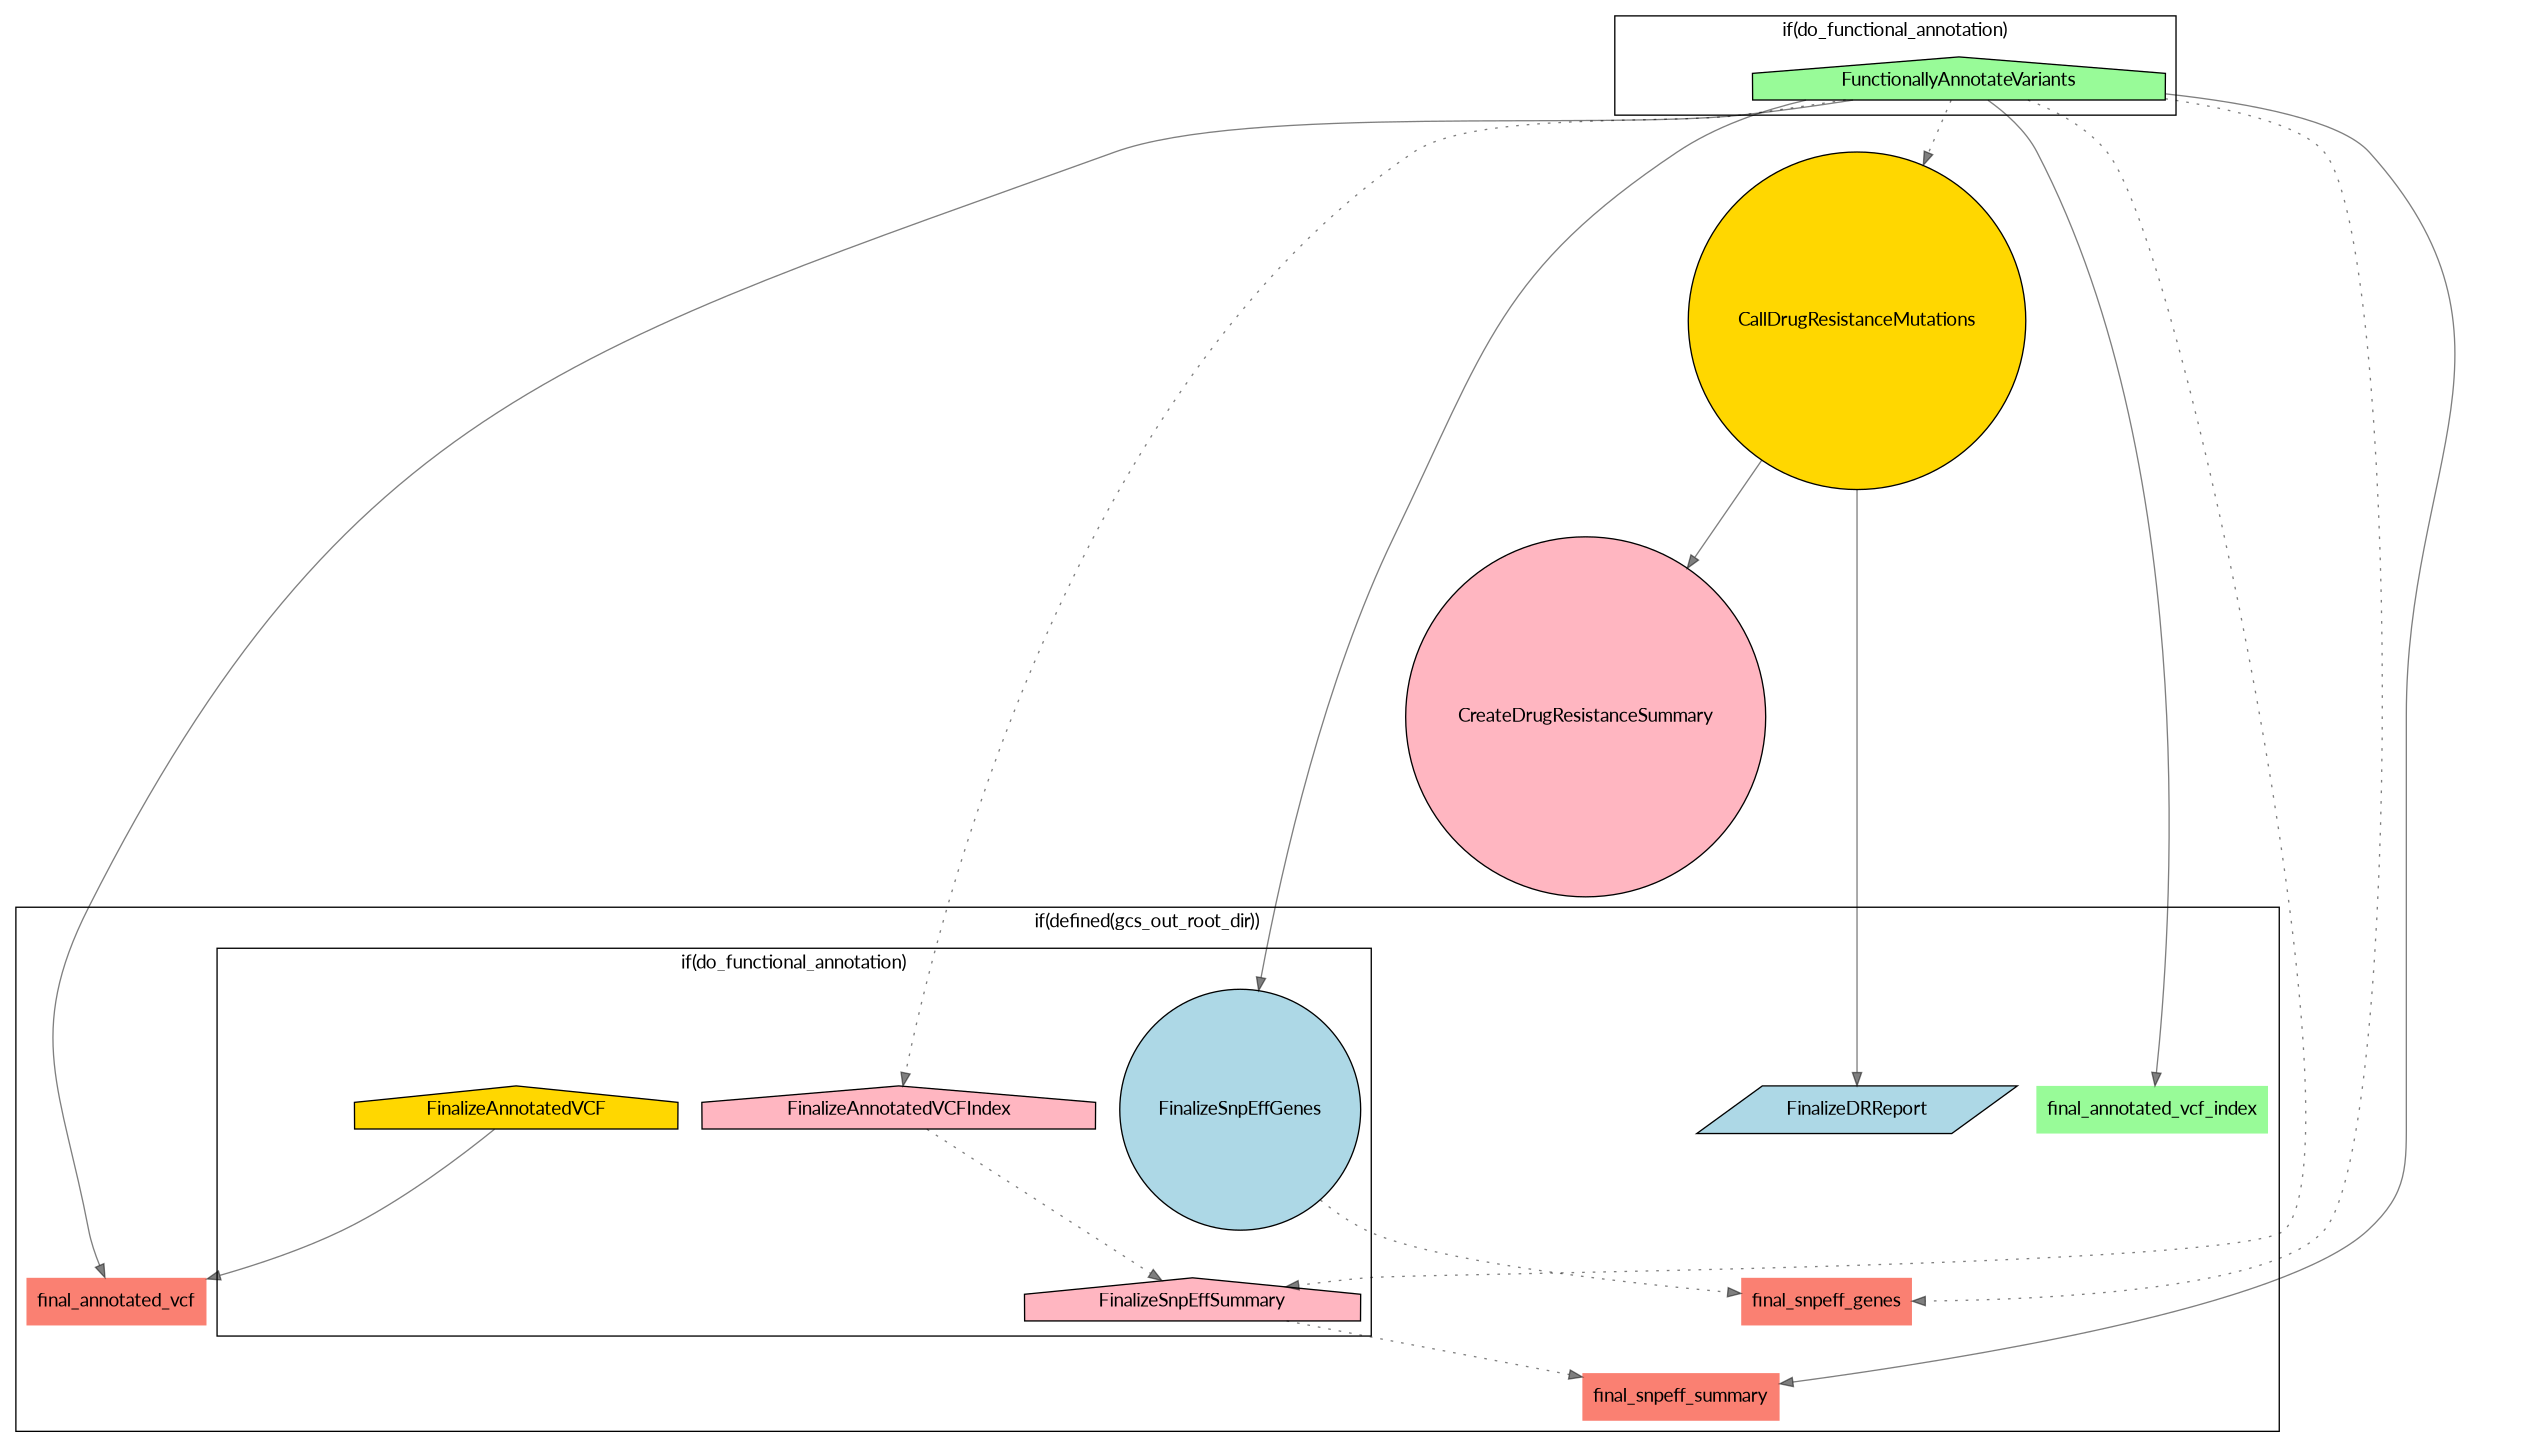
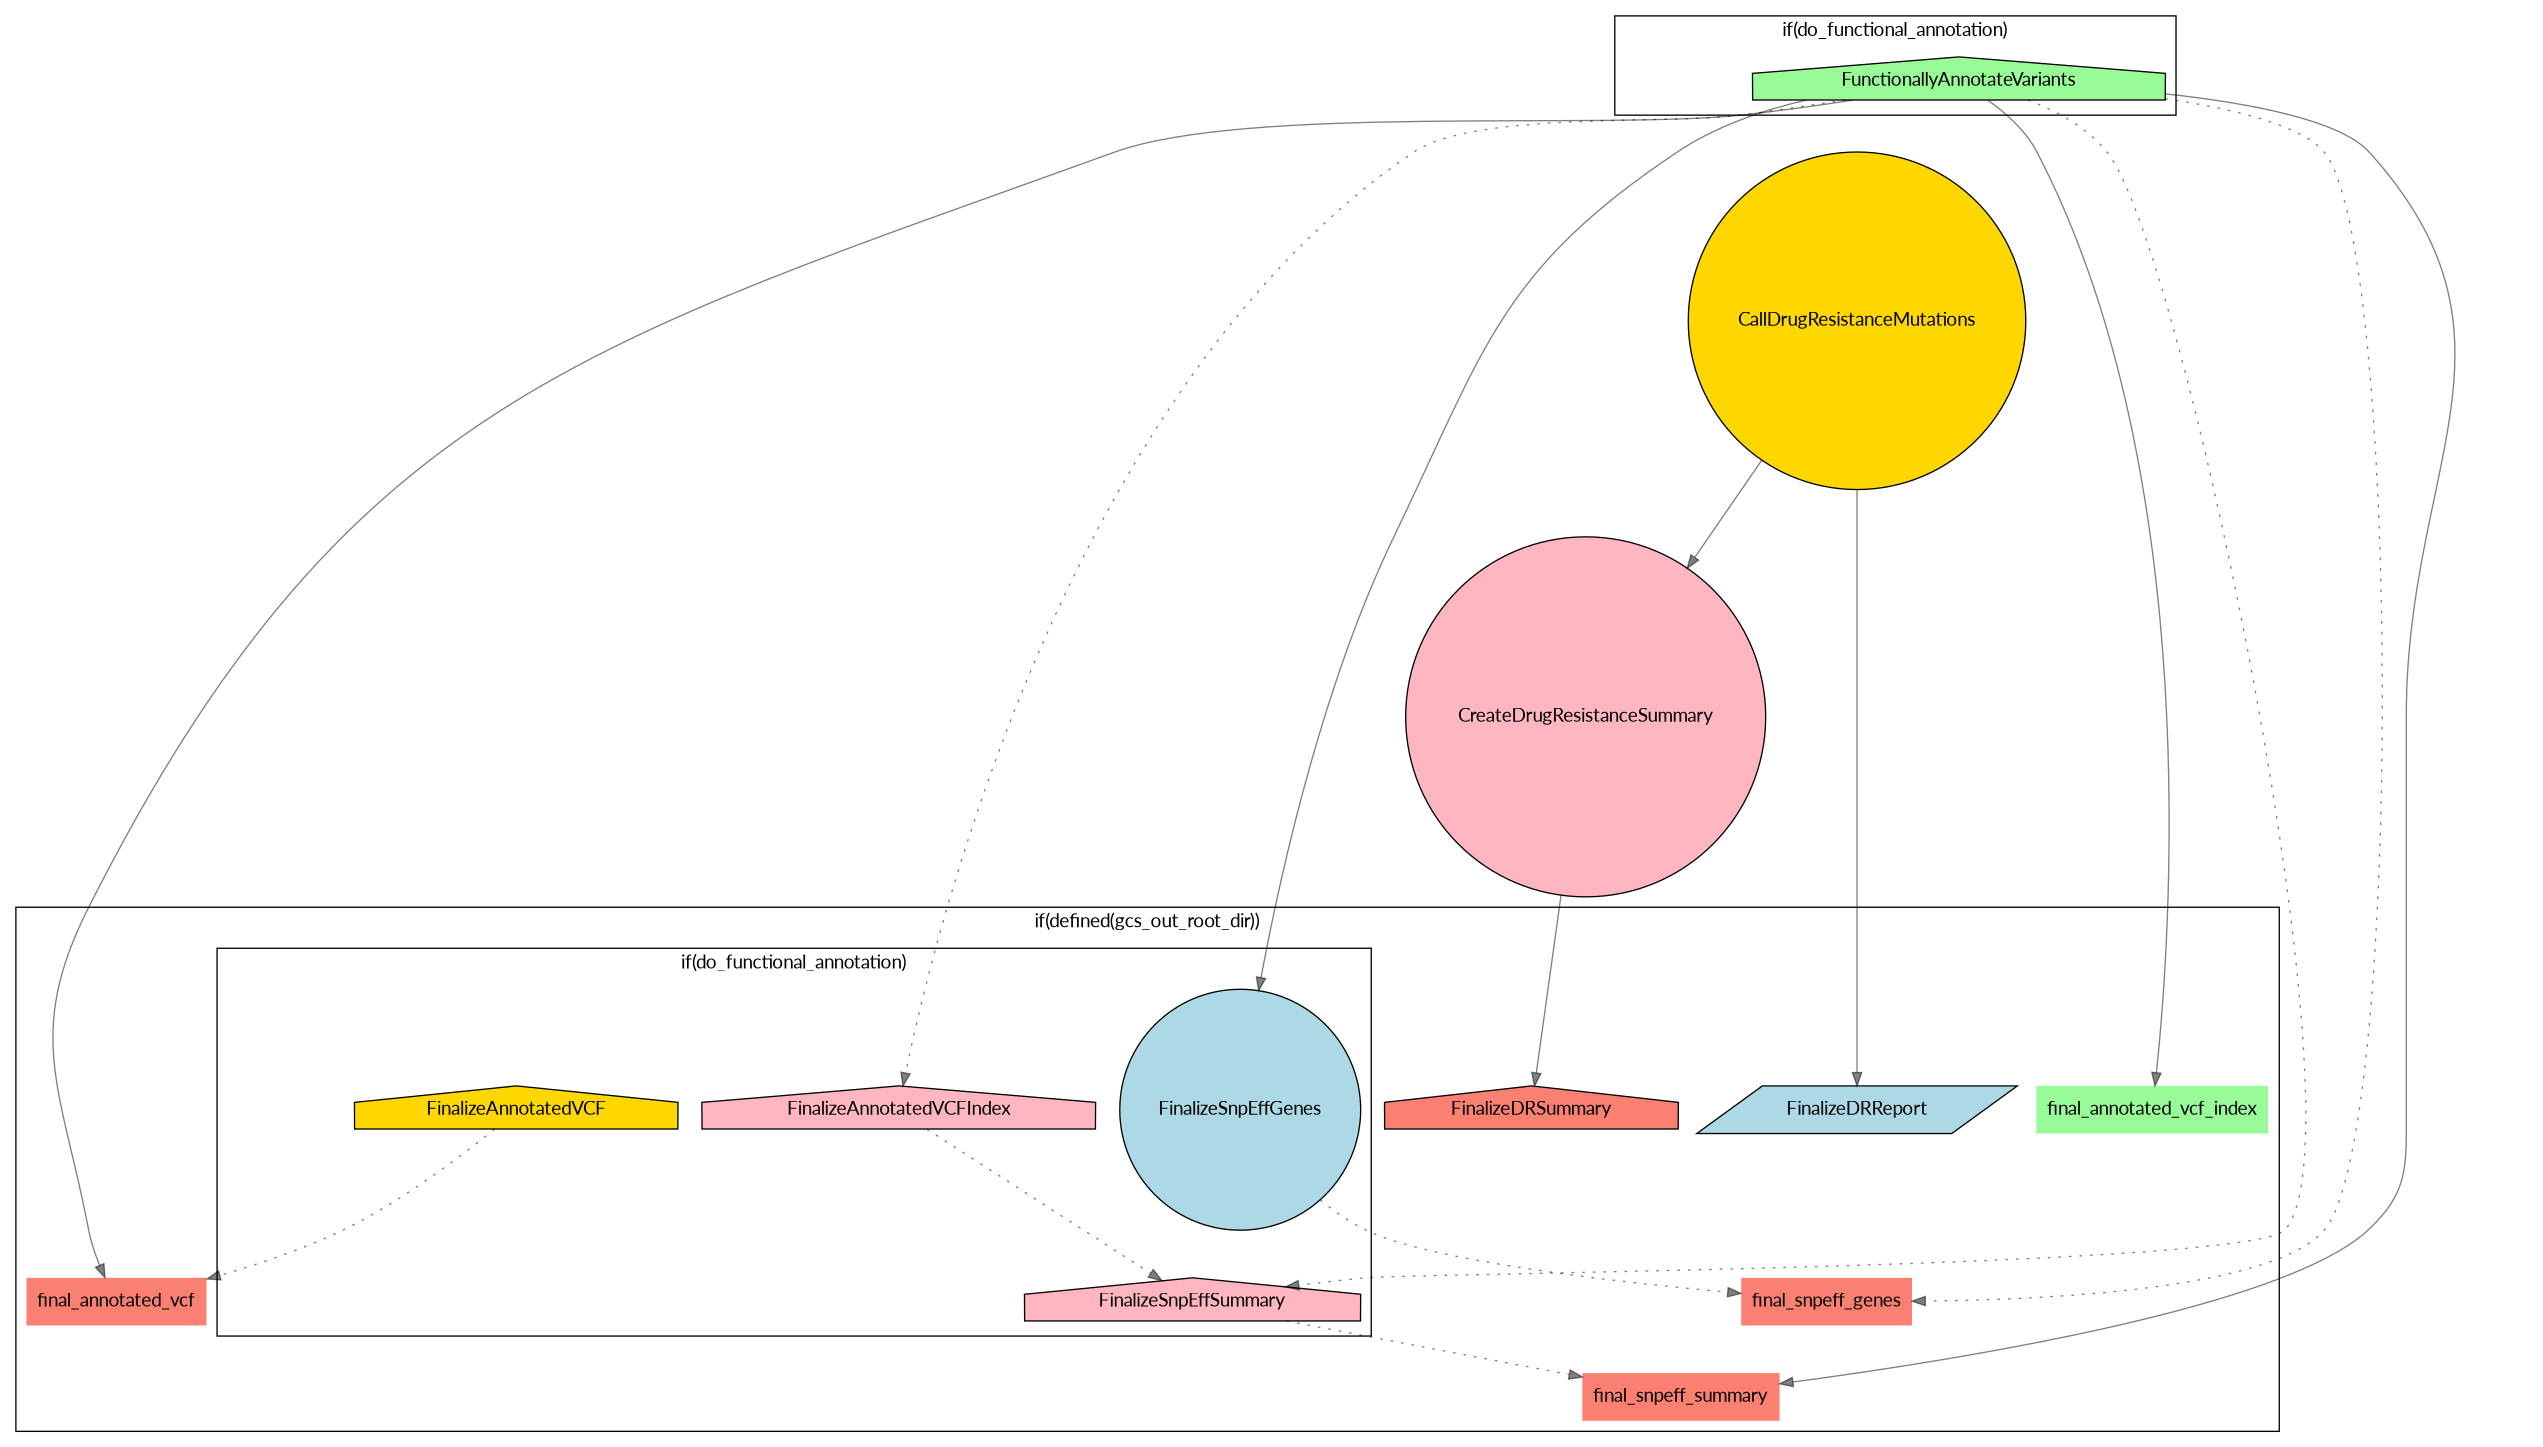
(1940, 126) -> none
none -> (1531, 1110)
(366, 1218) -> (366, 1218)
